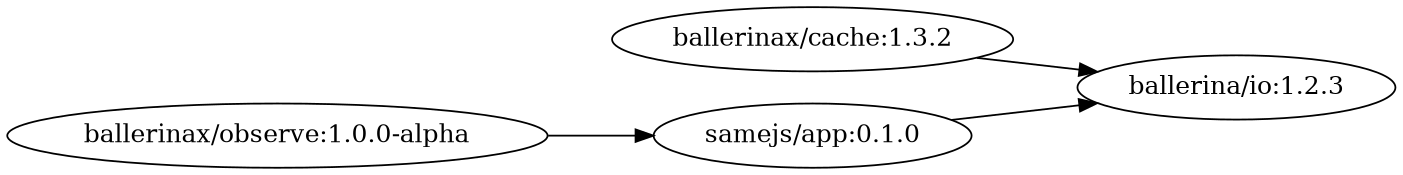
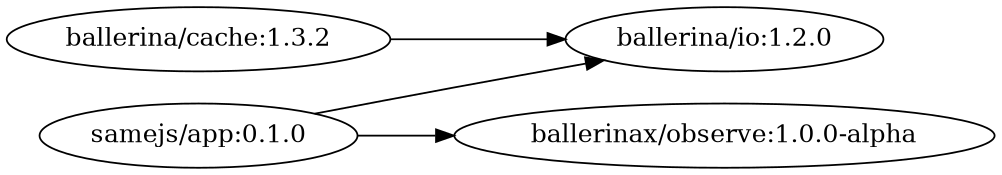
(813, 39) -> (199, 39)
(1236, 87) -> (724, 39)
(592, 136) -> (397, 136)
